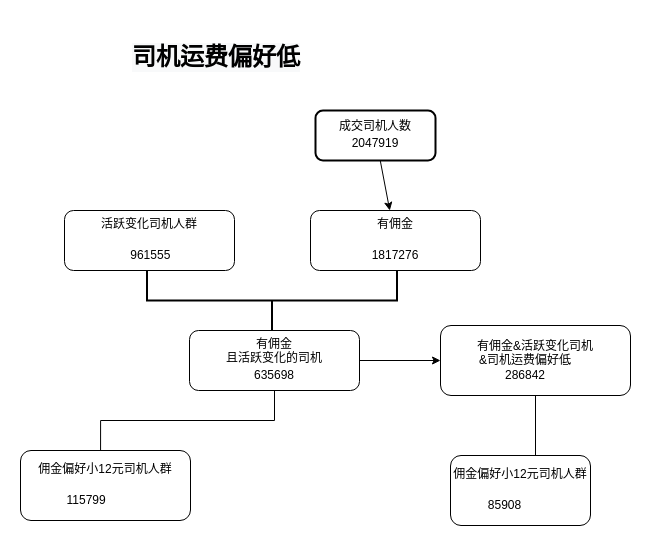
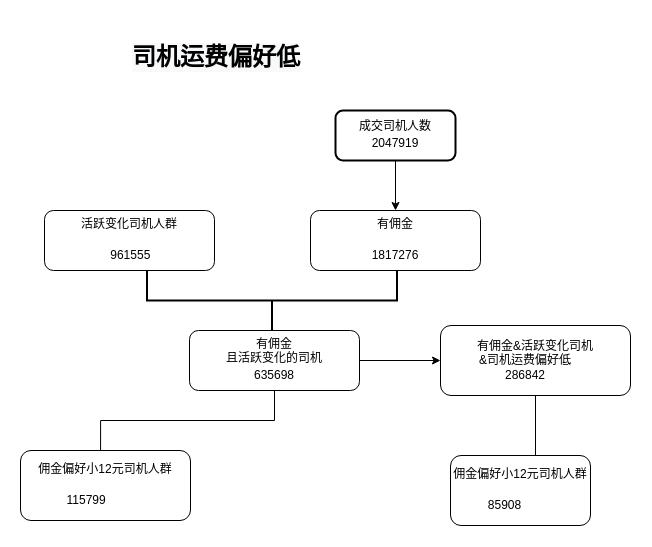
(376, 136) -> (396, 136)
(150, 241) -> (130, 241)
